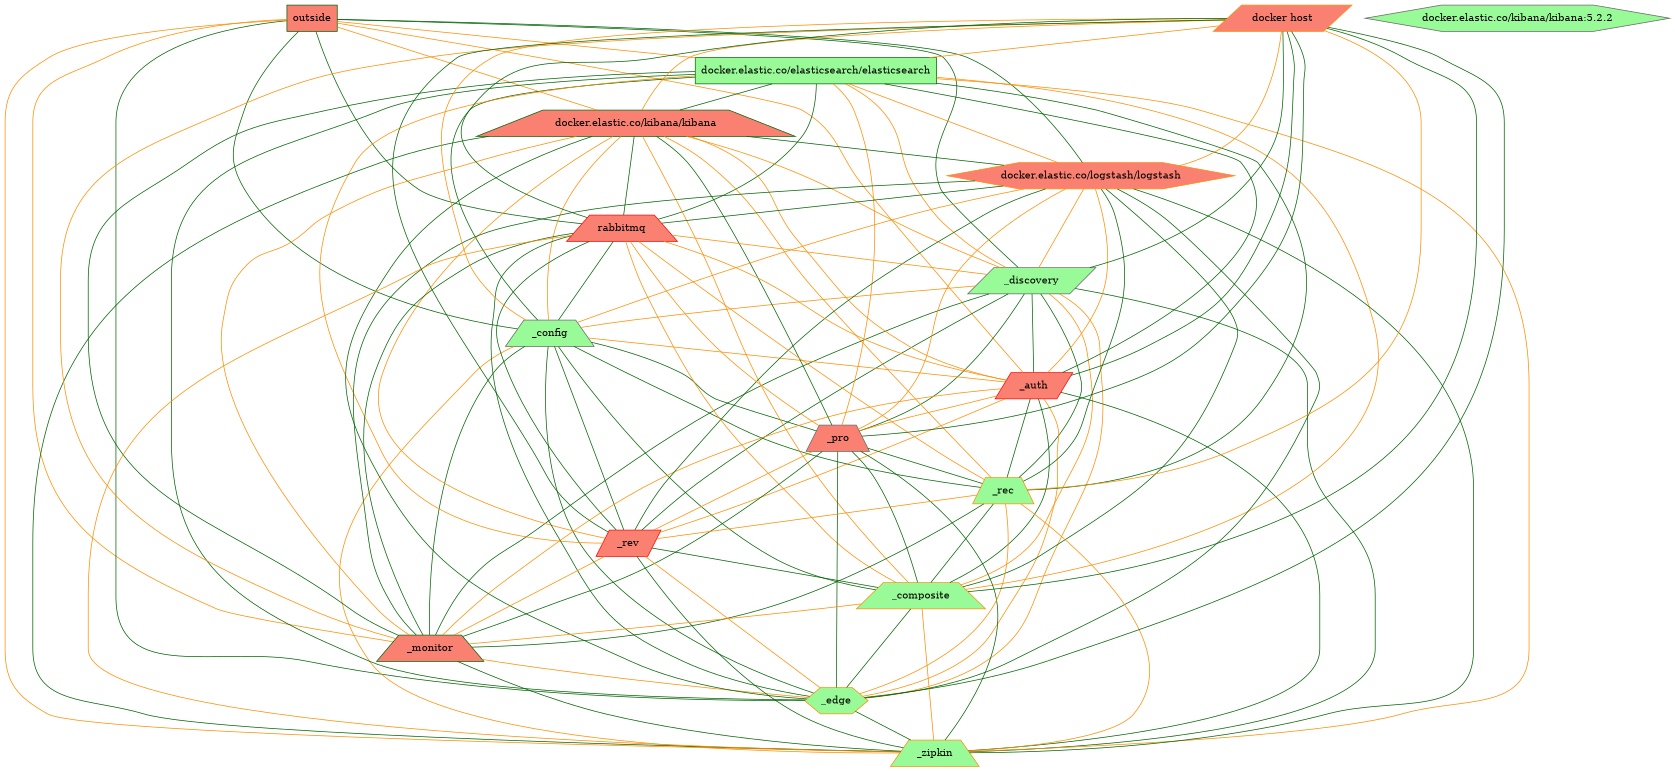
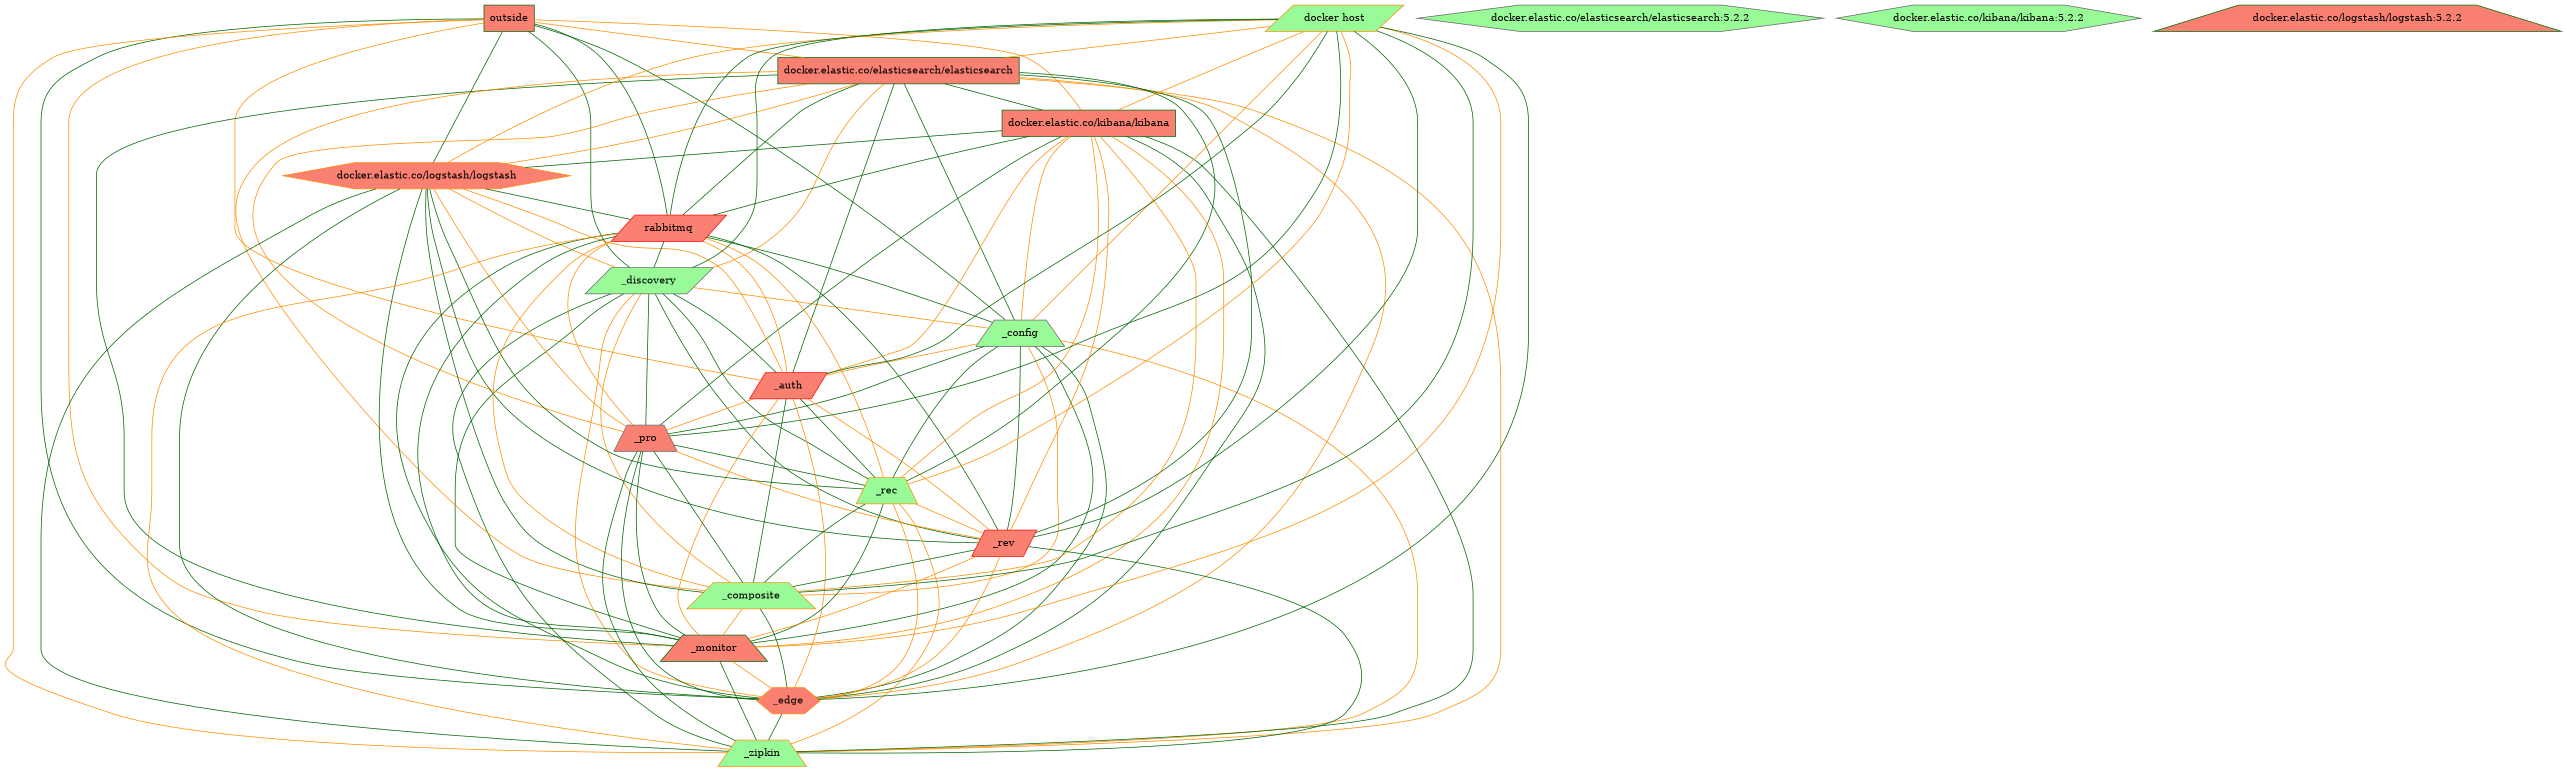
(1283, 18) -> (1335, 18)
none -> (1620, 18)
none -> (2358, 18)
(816, 71) -> (898, 71)
(636, 123) -> (1089, 123)
(846, 196) -> none
(622, 228) -> (669, 228)
(810, 244) -> none
(830, 255) -> (659, 255)
(322, 256) -> (1251, 298)
(171, 435) -> (1334, 427)
(694, 500) -> (1042, 557)
(1320, 636) -> none
(928, 671) -> none
(836, 701) -> (788, 701)
